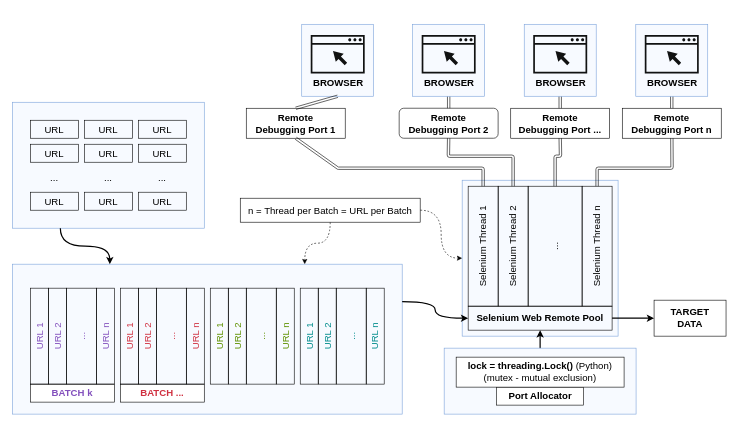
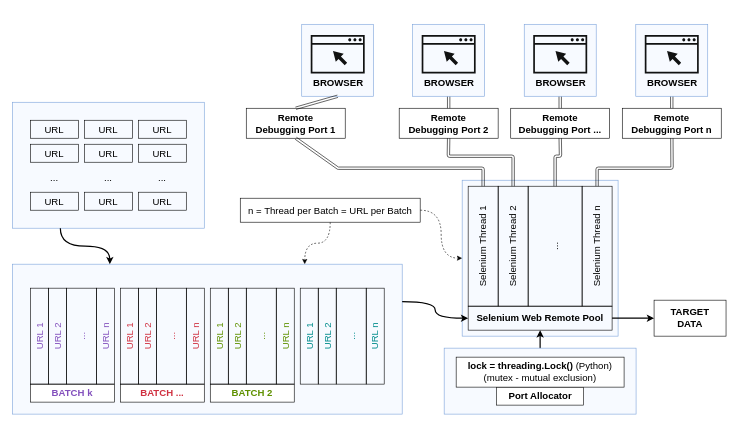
(449, 123) -> (449, 123)
none -> (252, 393)
